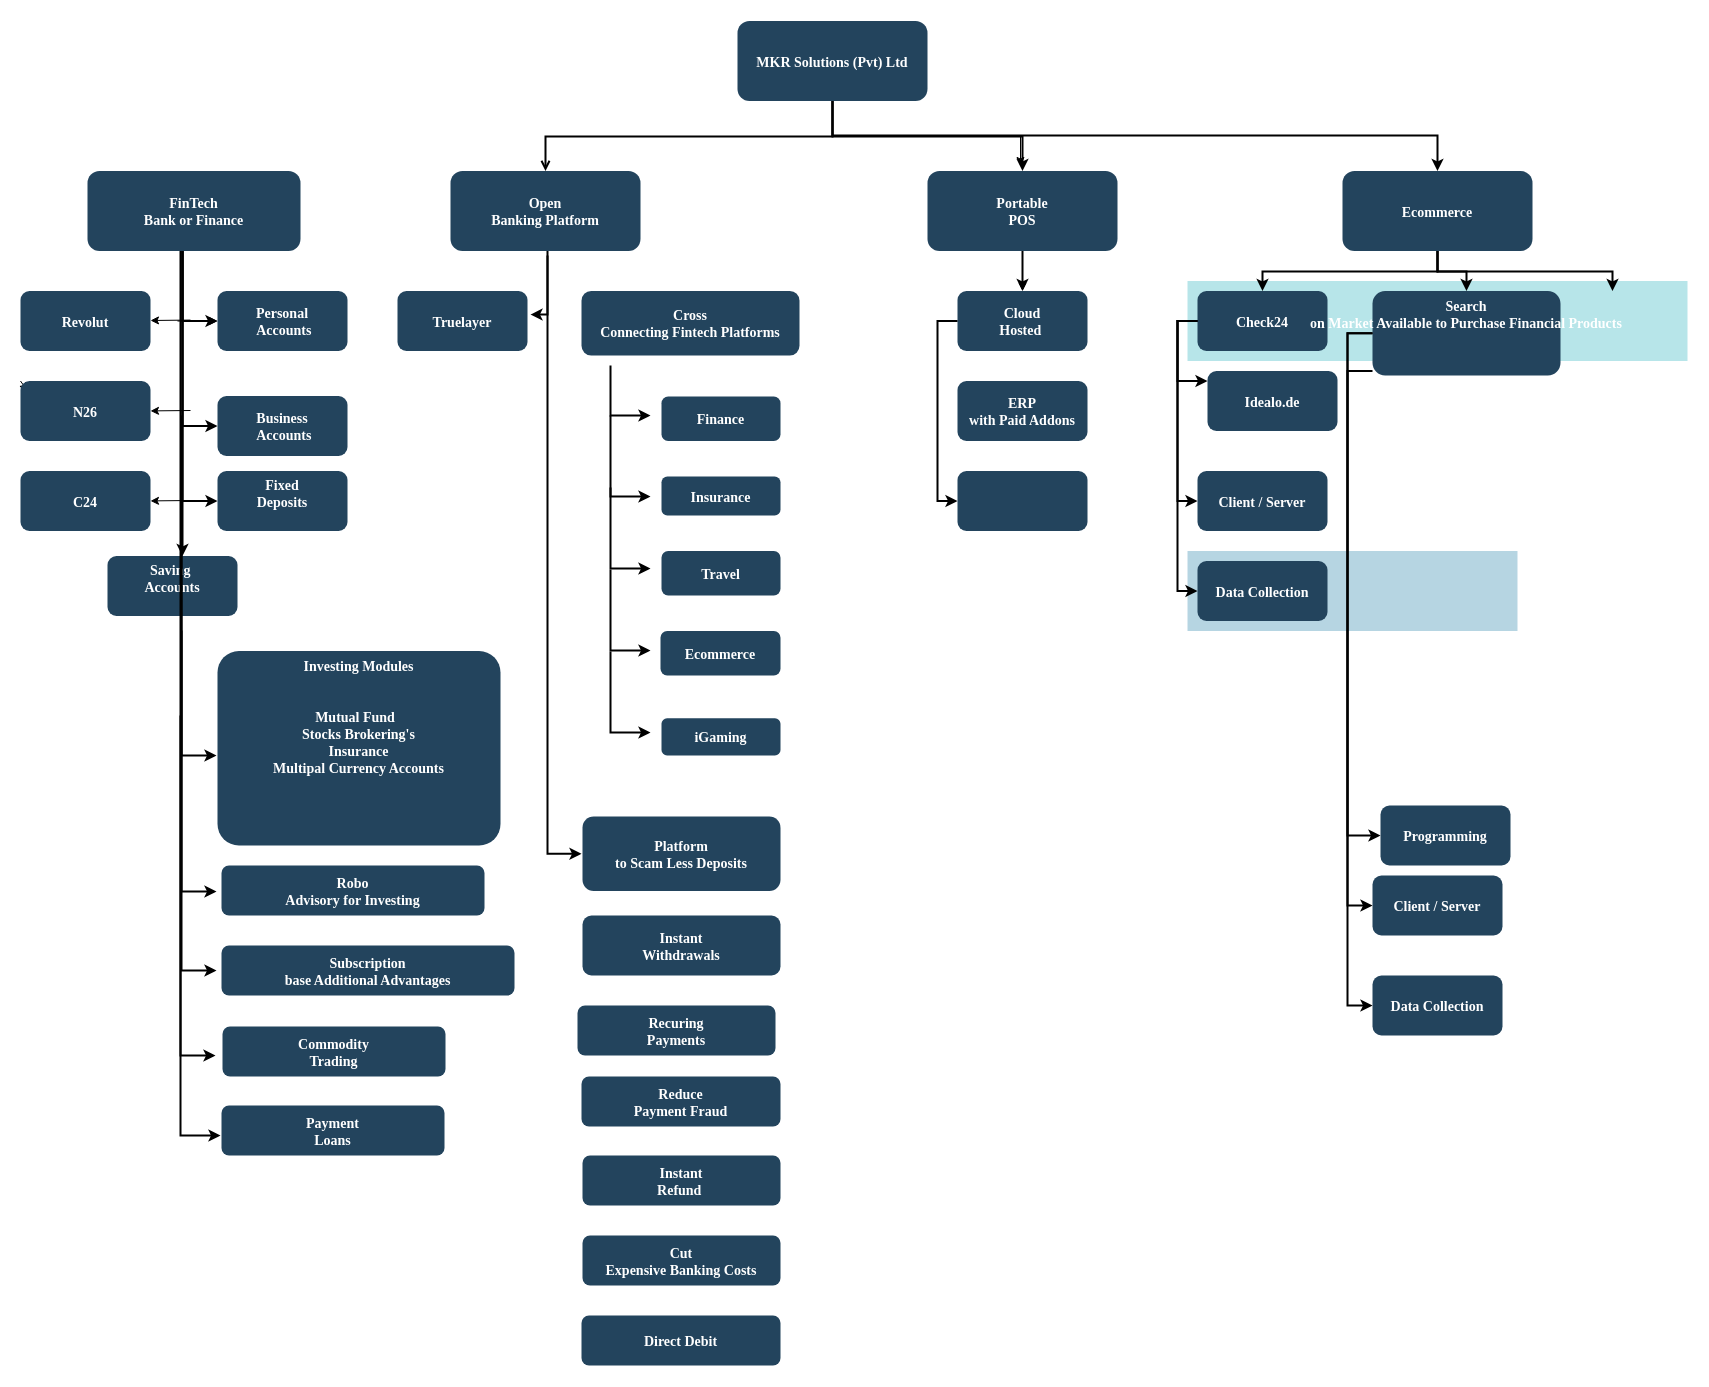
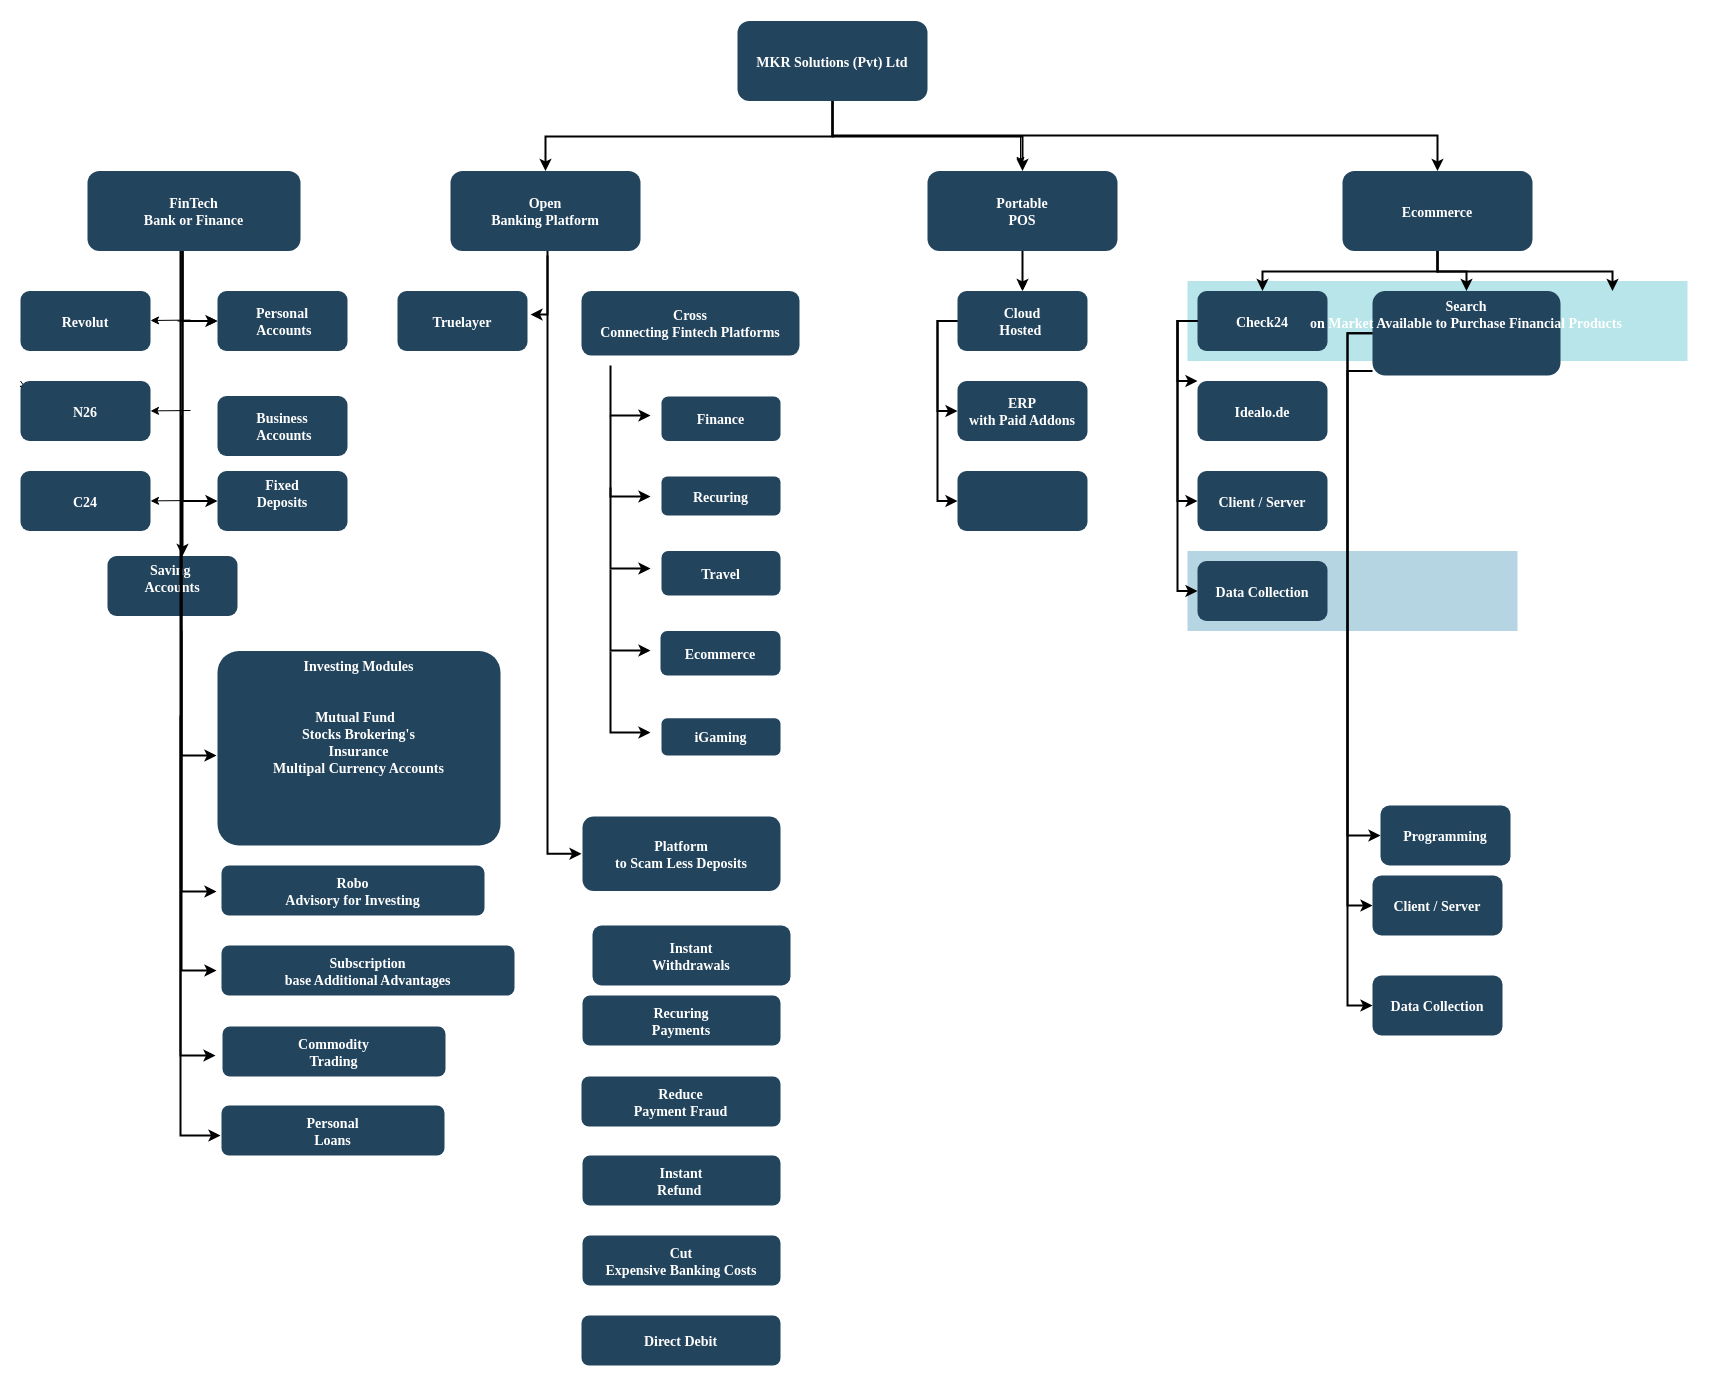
(546, 161) -> (546, 160)
(1273, 401) -> (1263, 411)
none -> (944, 411)
(196, 426) -> none
(721, 497) -> (721, 497)
(682, 946) -> (692, 956)
(677, 1031) -> (682, 1021)
(333, 1123) -> (333, 1123)
